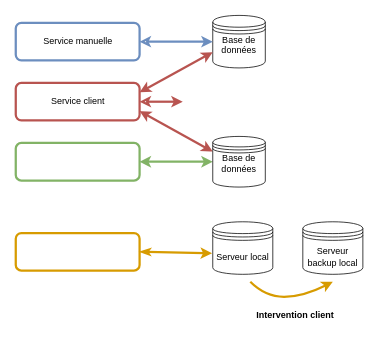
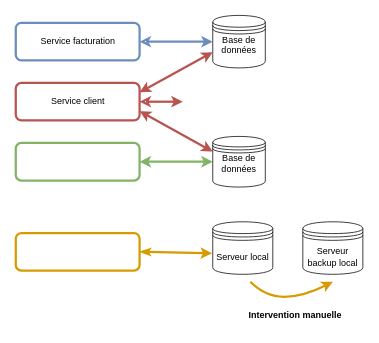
(78, 42) -> (78, 42)
(295, 315) -> (295, 315)
